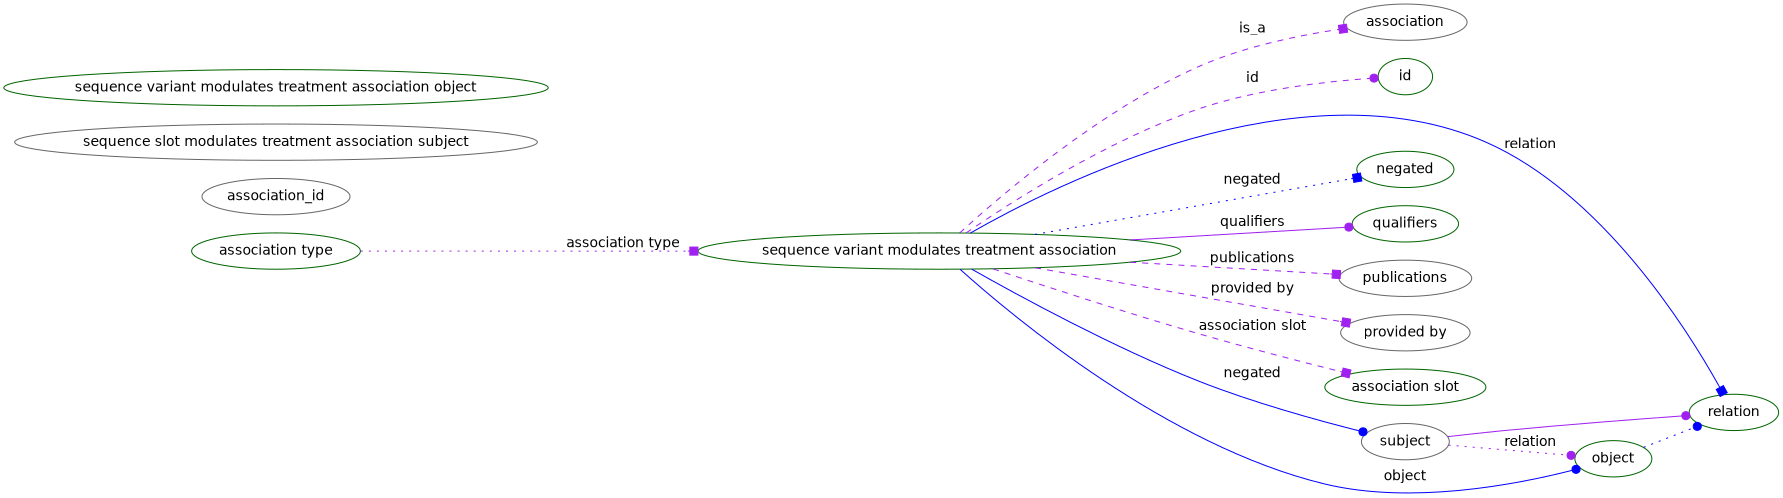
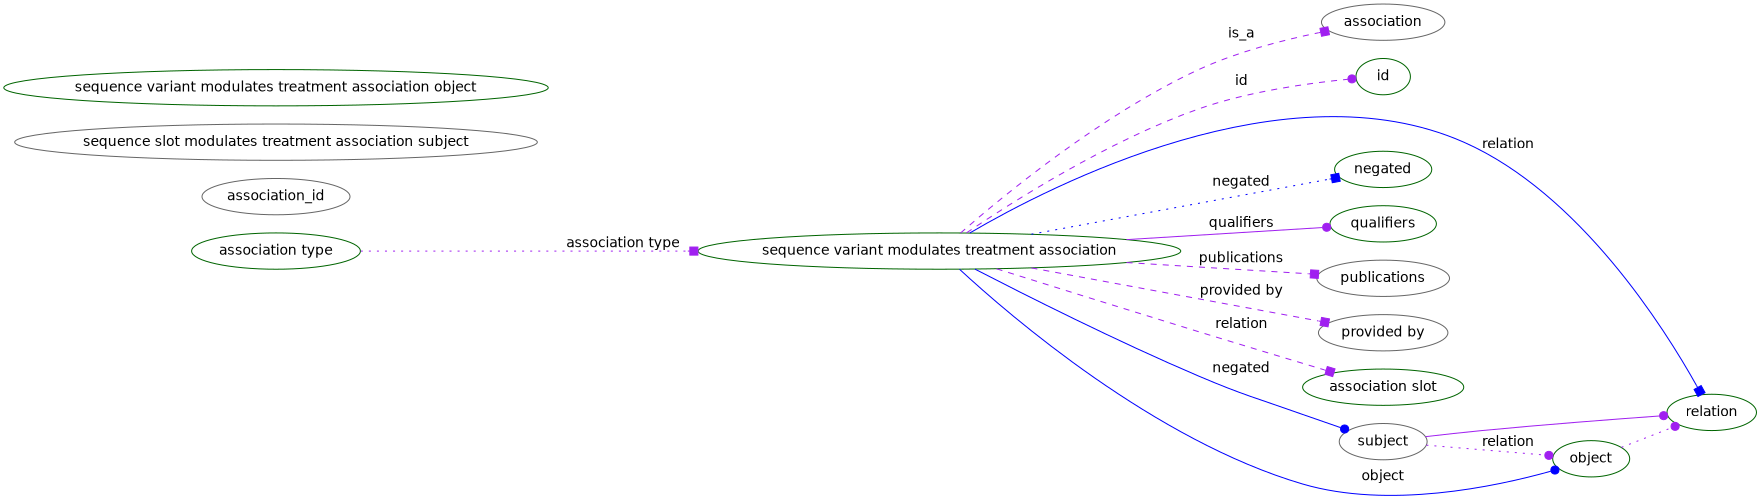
(1253, 326) -> (1242, 324)
(1668, 438) -> (1646, 438)
